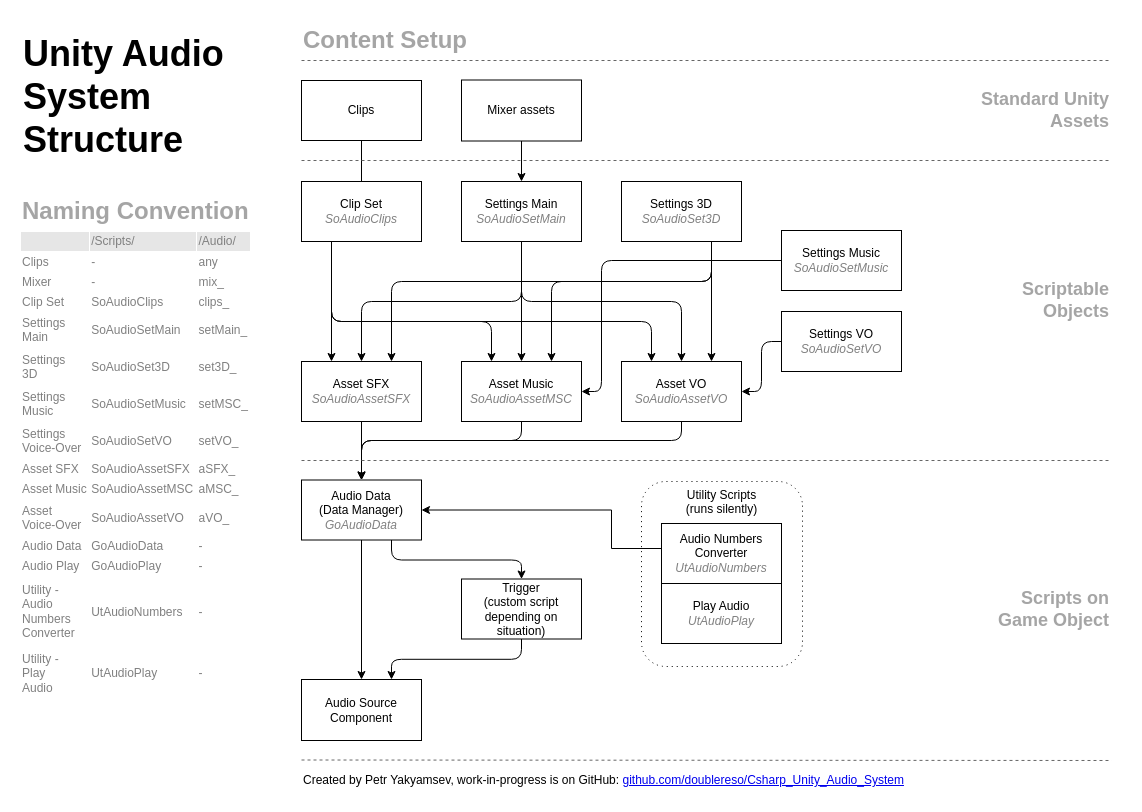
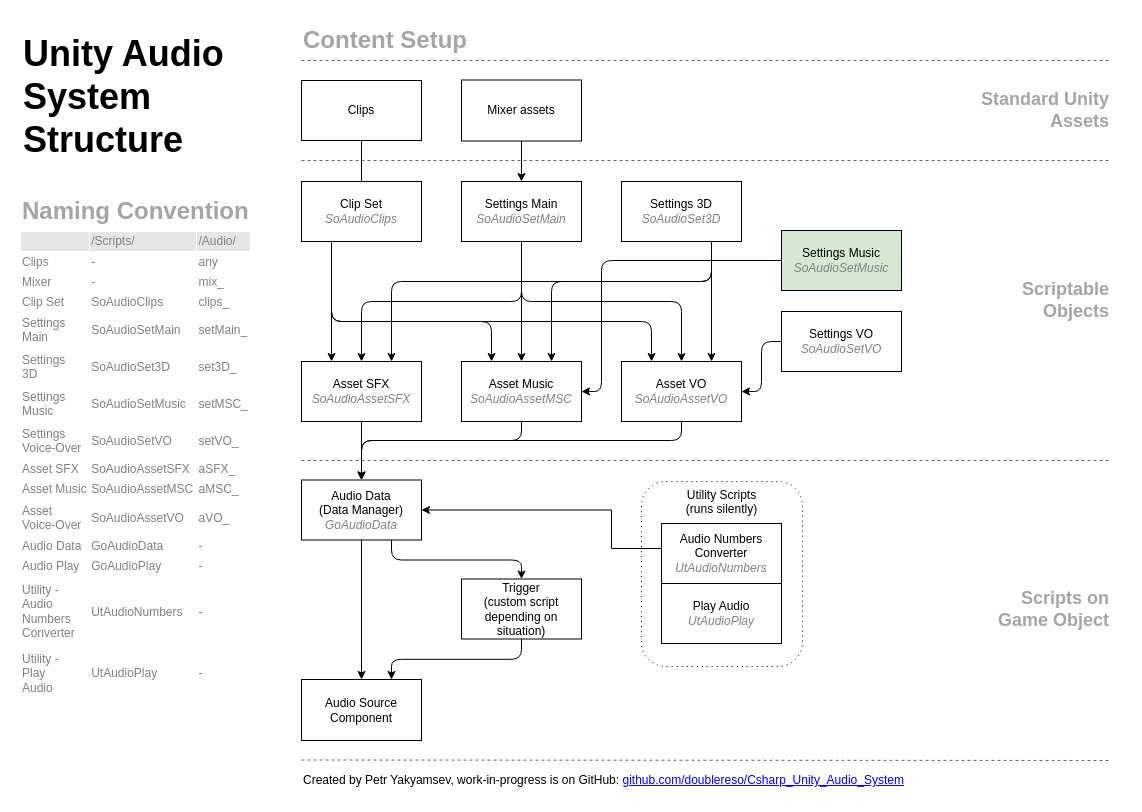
(842, 261) -> (842, 261)
